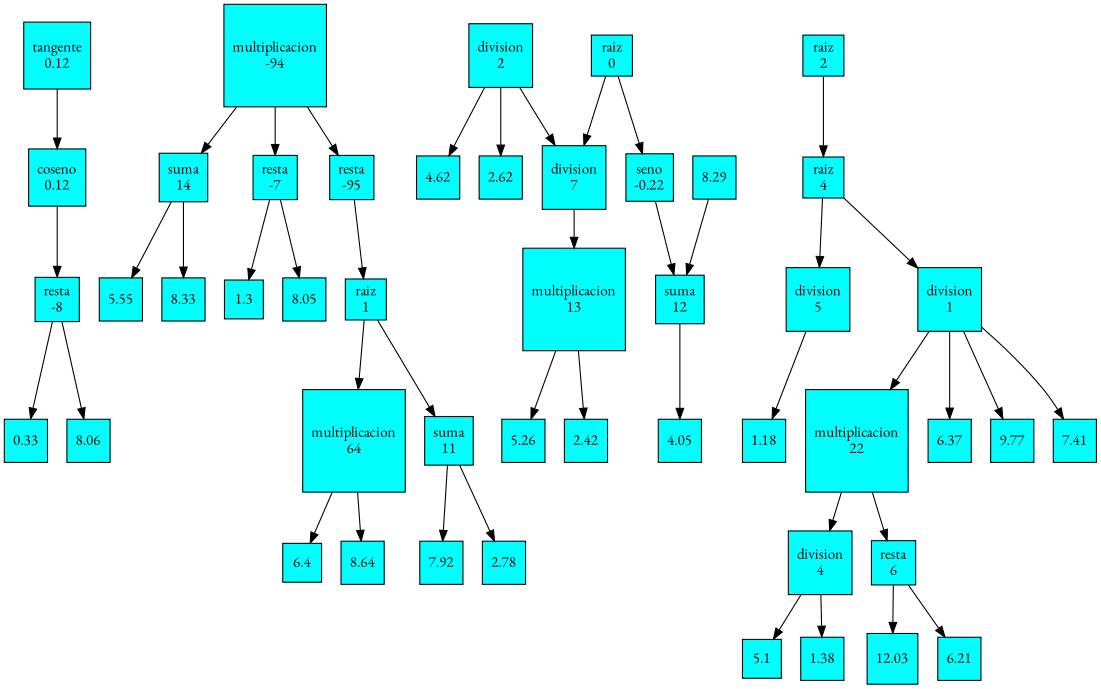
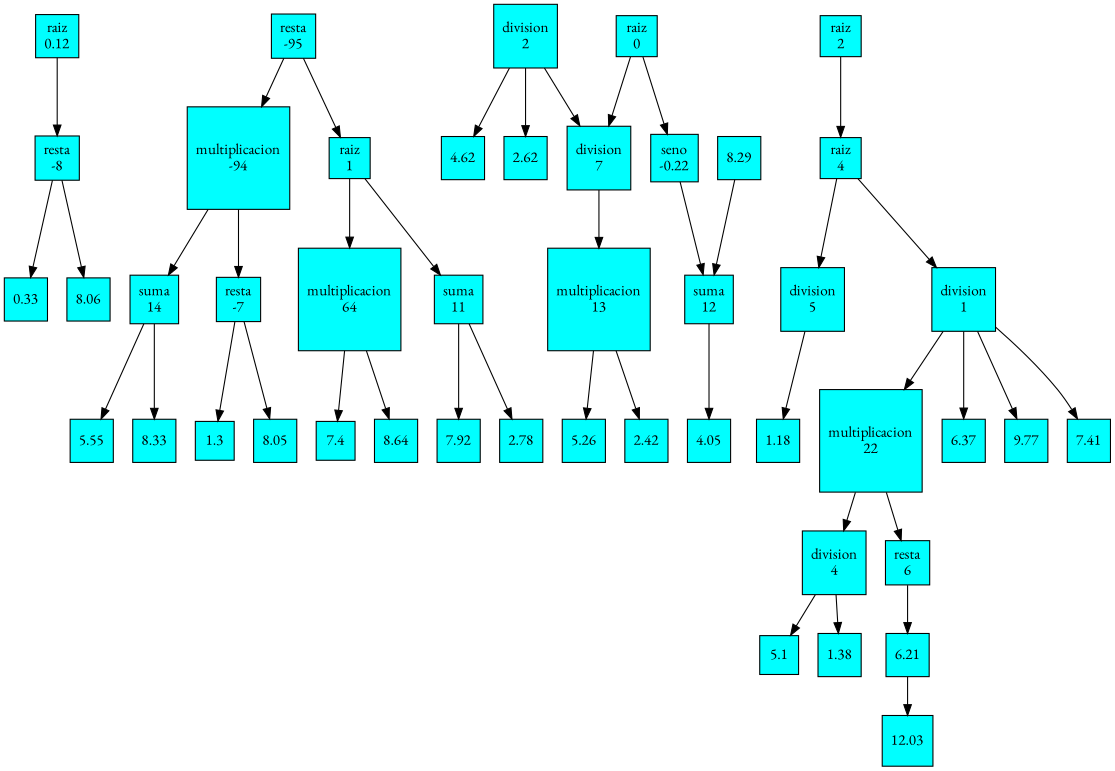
(57, 56) -> none
(320, 127) -> (275, 78)
(57, 178) -> (57, 36)
(302, 563) -> (336, 441)
(893, 604) -> (908, 691)
